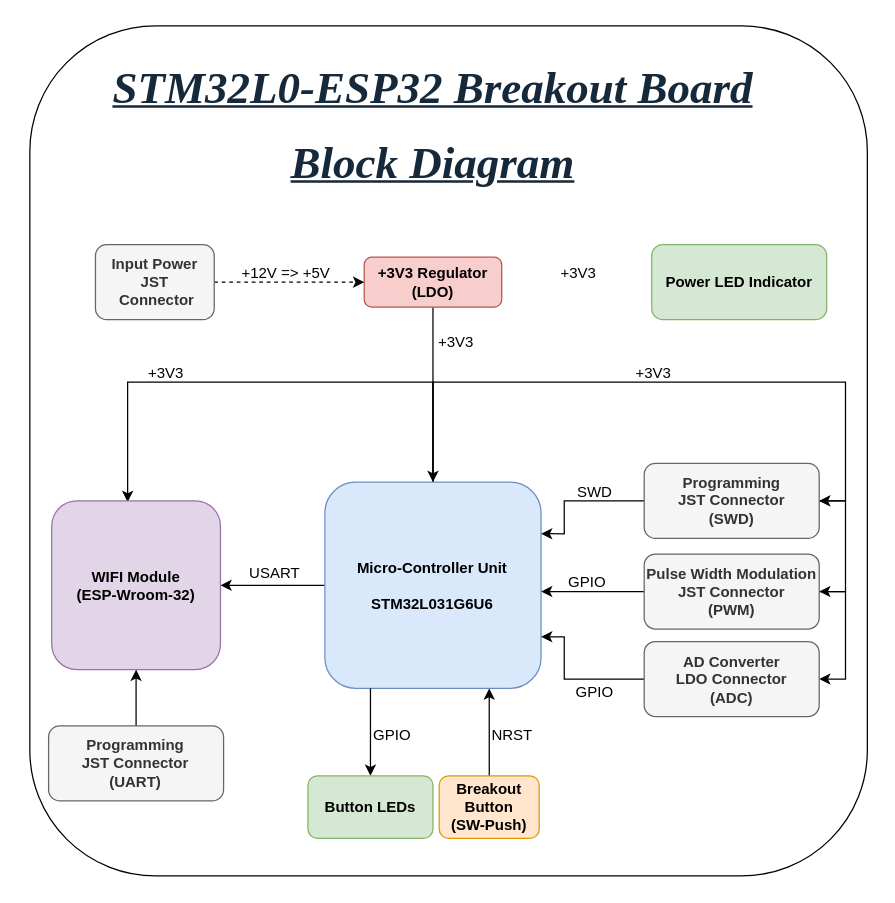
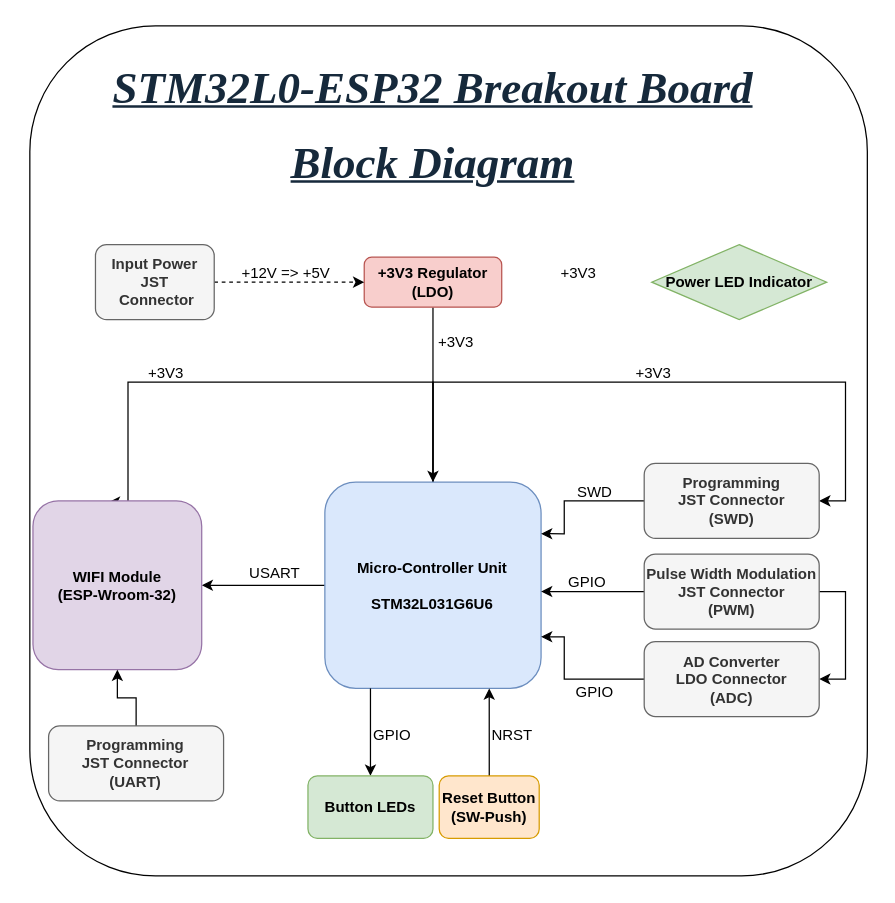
(739, 282) -> (739, 282)
(846, 545) -> none
(136, 585) -> (117, 585)
(489, 807) -> (489, 807)
